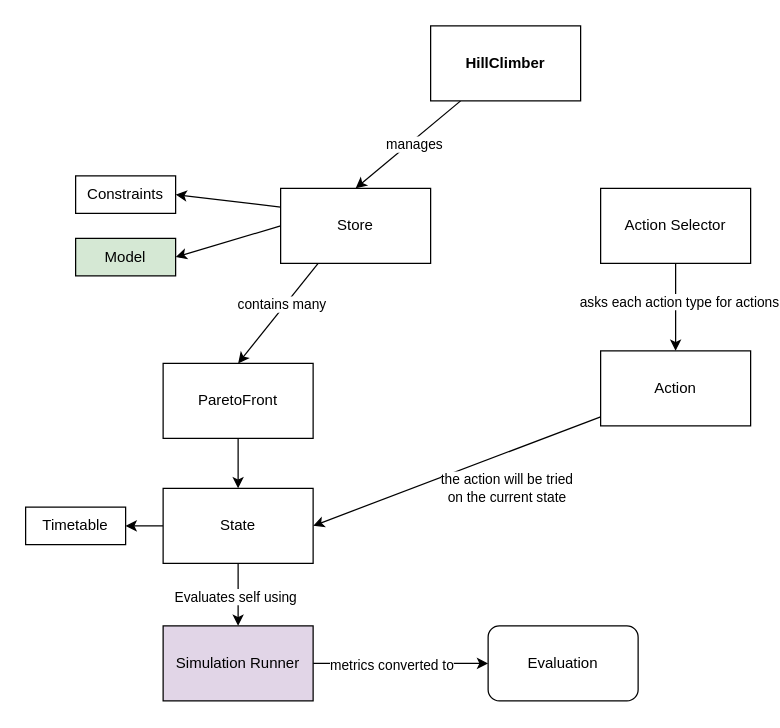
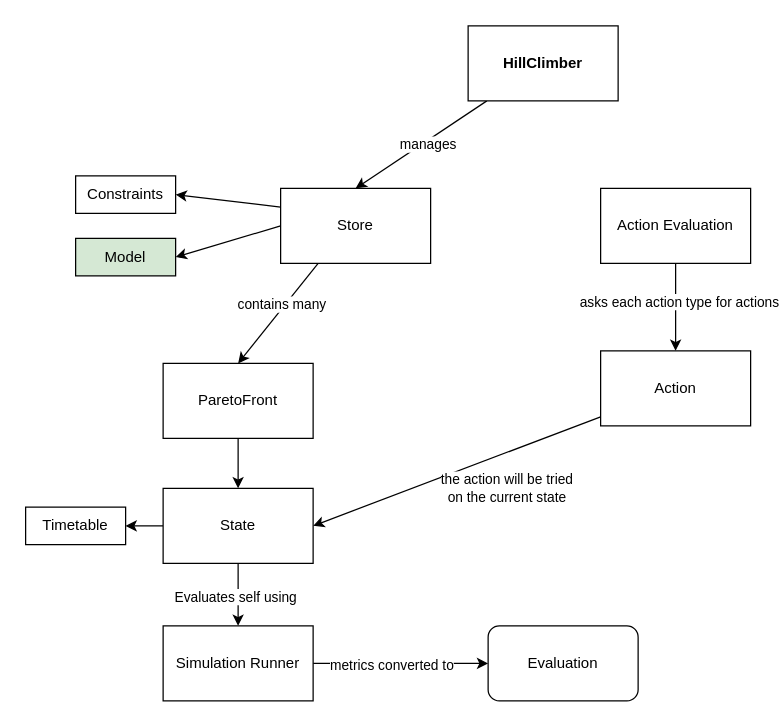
(506, 63) -> (543, 63)
(676, 226) -> (676, 226)
(238, 663) -> (238, 663)
